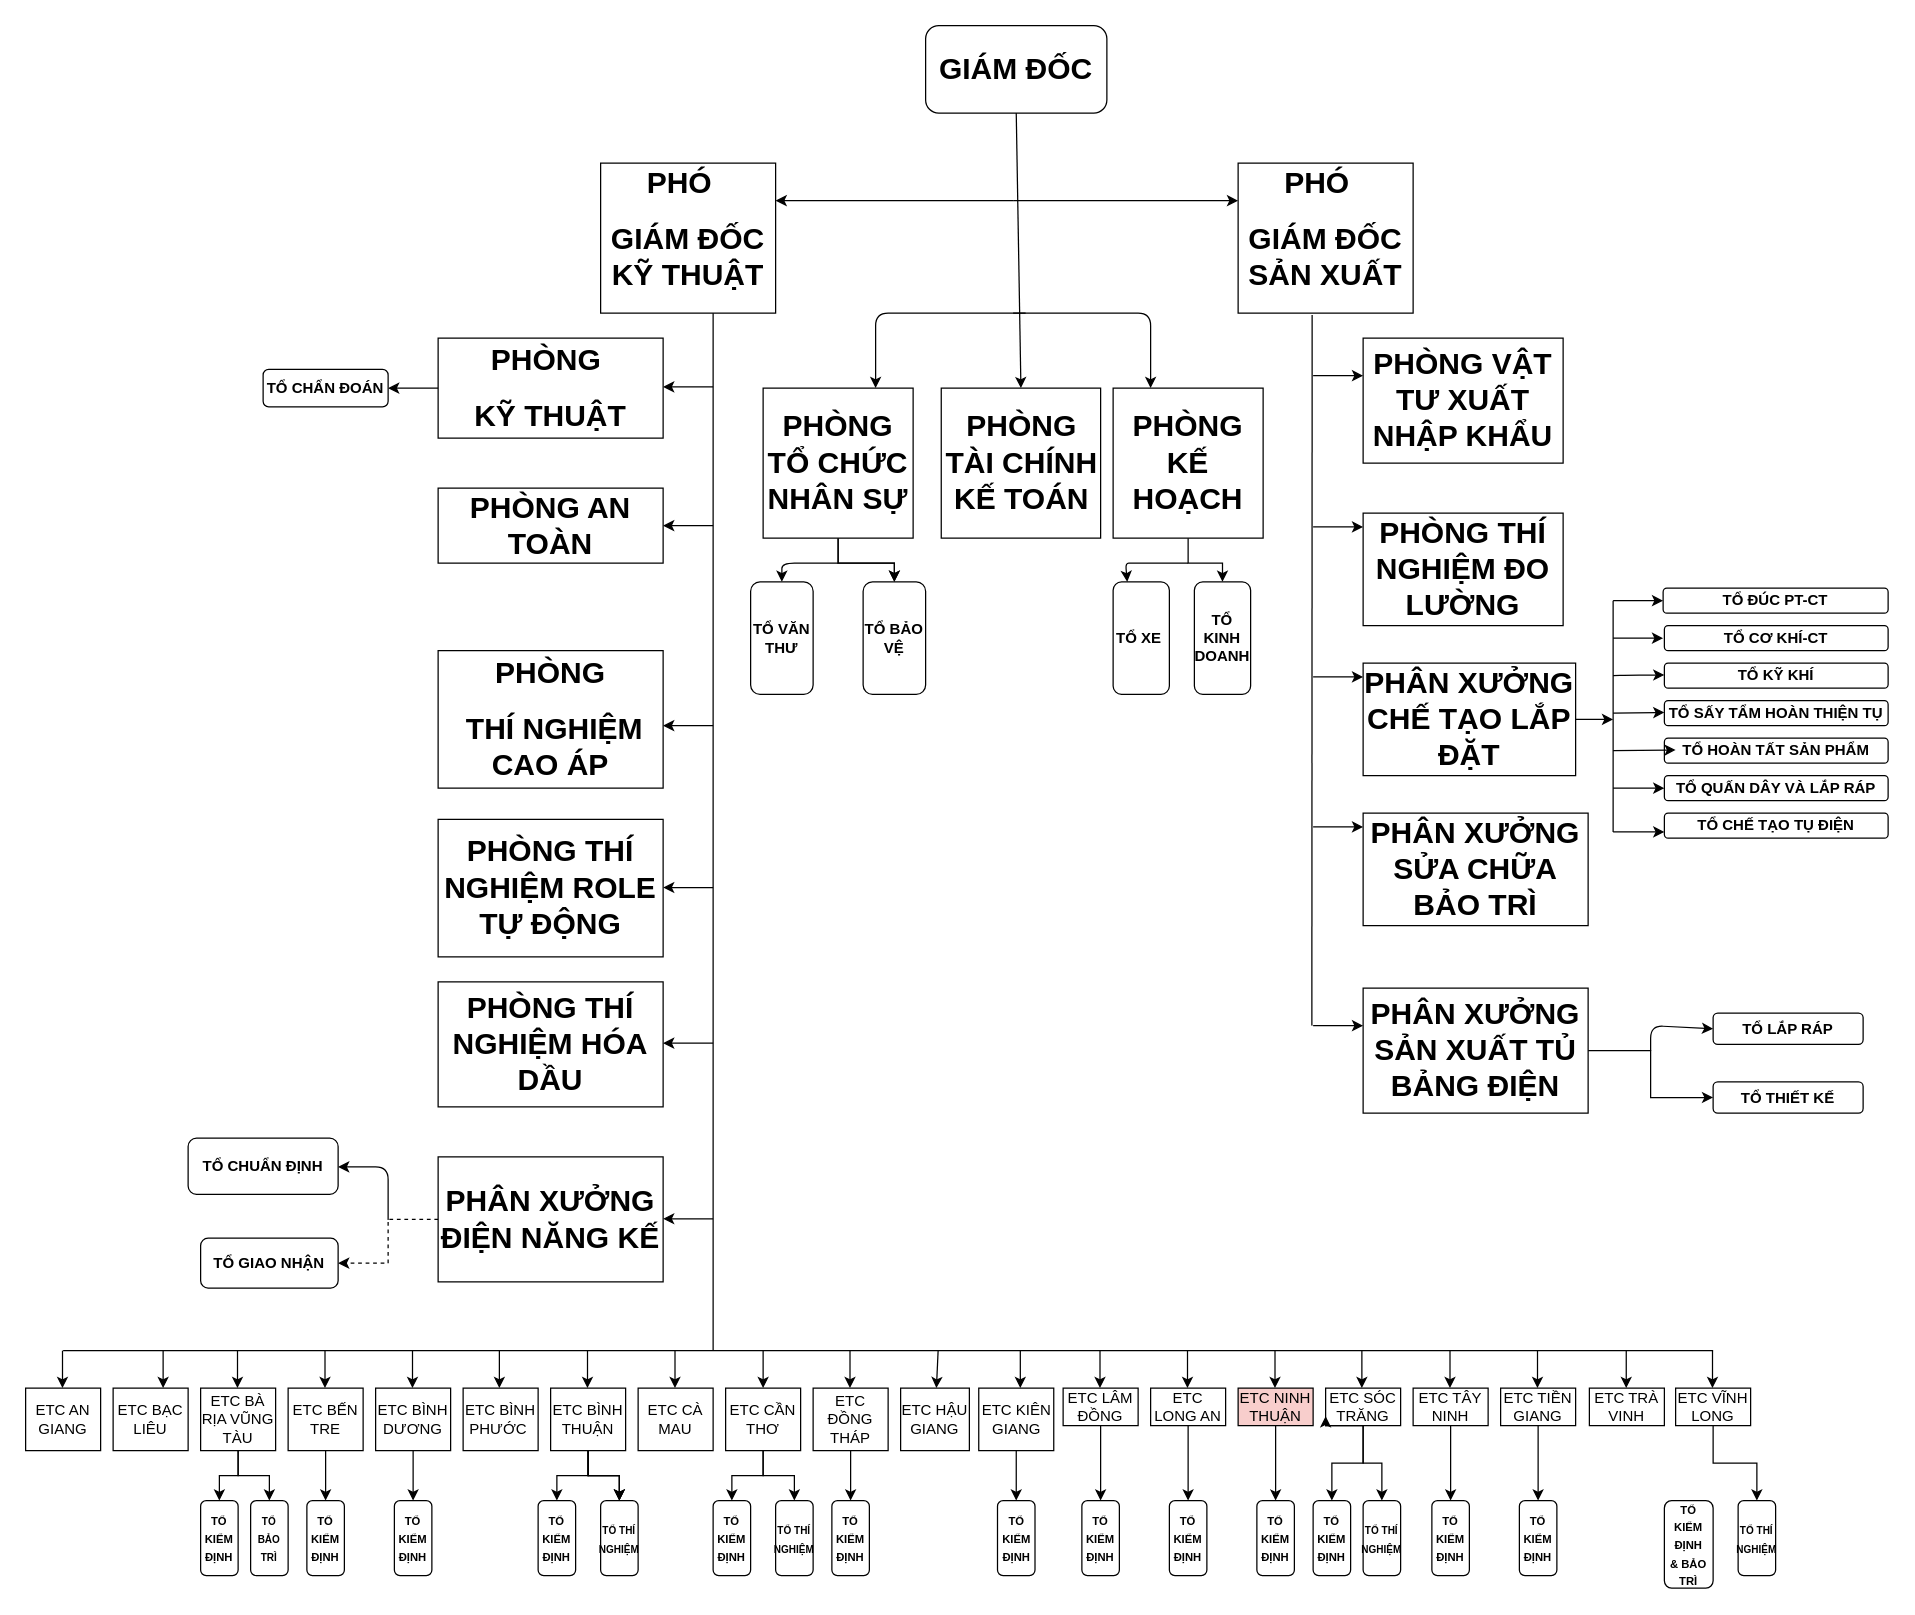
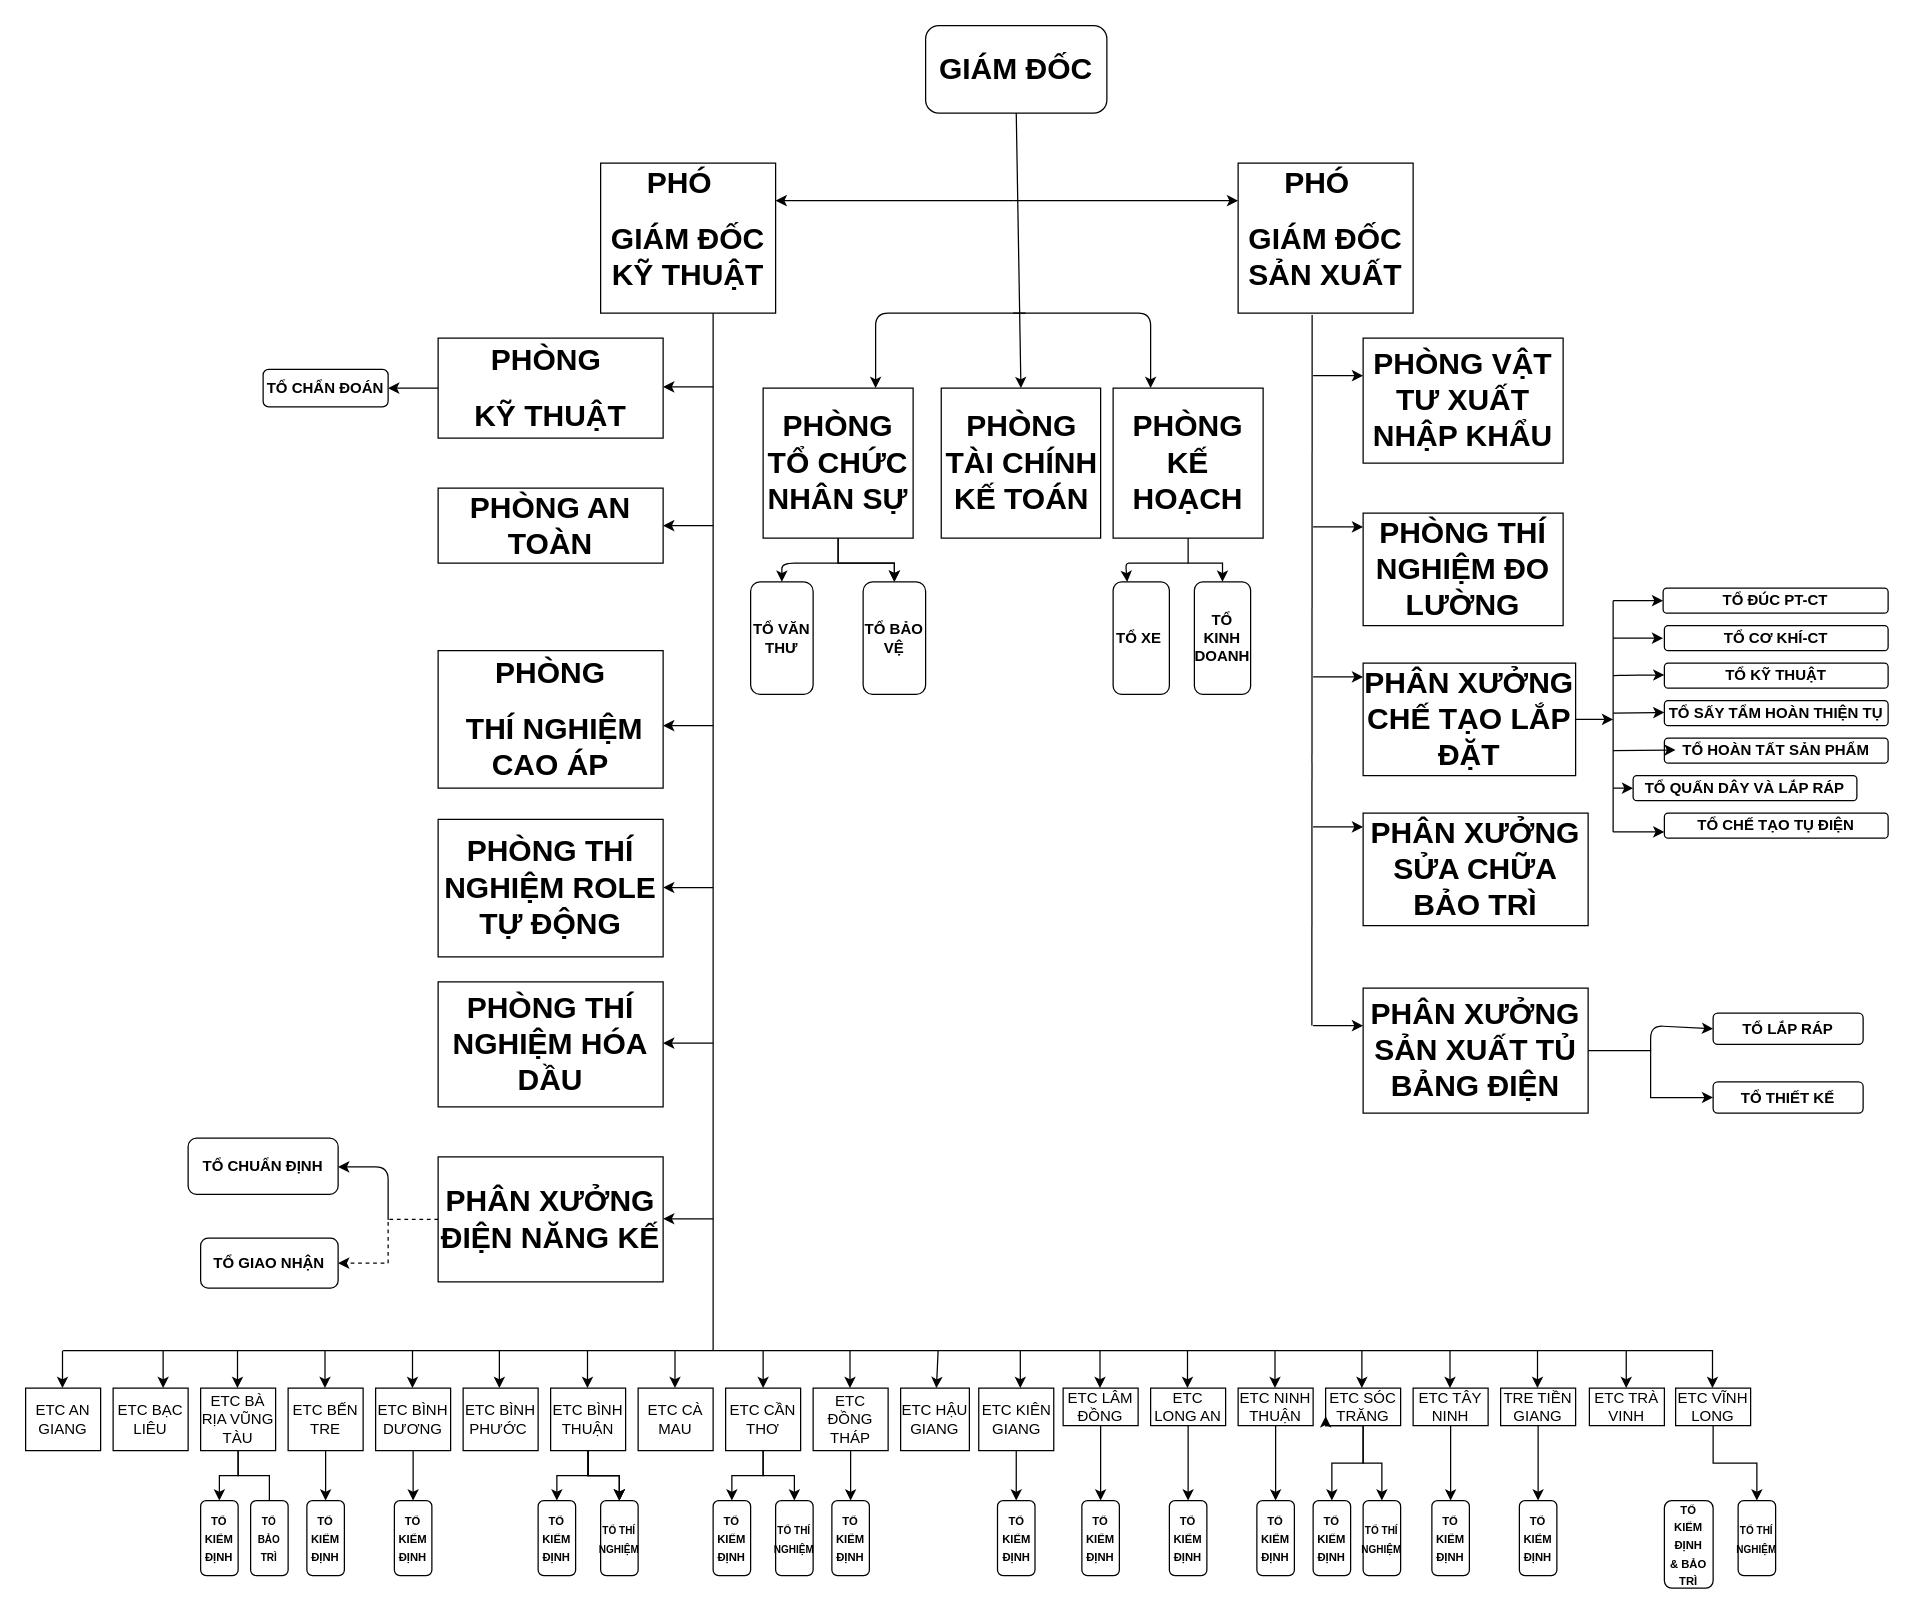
(1776, 676) -> (1776, 676)
(1776, 788) -> (1745, 788)
(1276, 1407) -> (1276, 1407)
(1538, 1407) -> (1538, 1407)
(269, 1491) -> (269, 1494)
